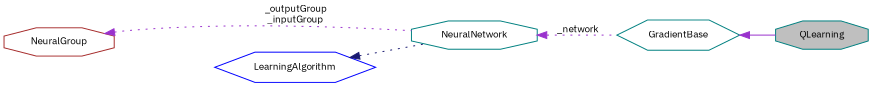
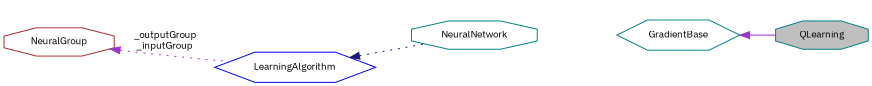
(263, 26) -> (175, 56)
(582, 35) -> none
